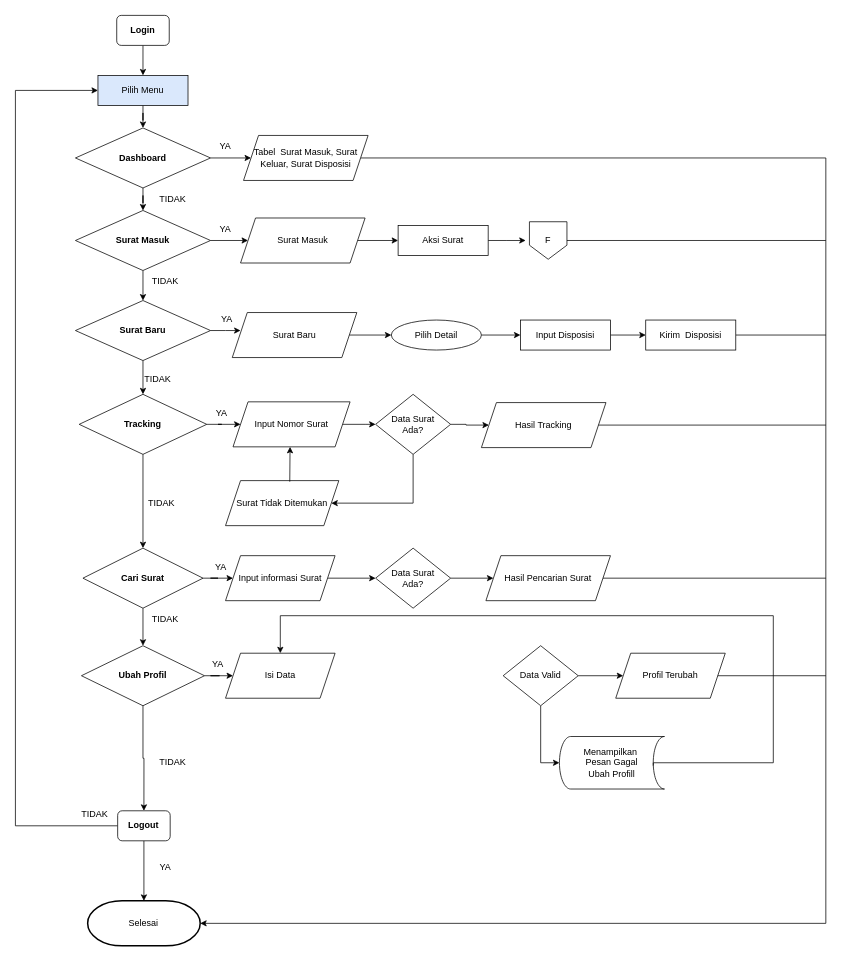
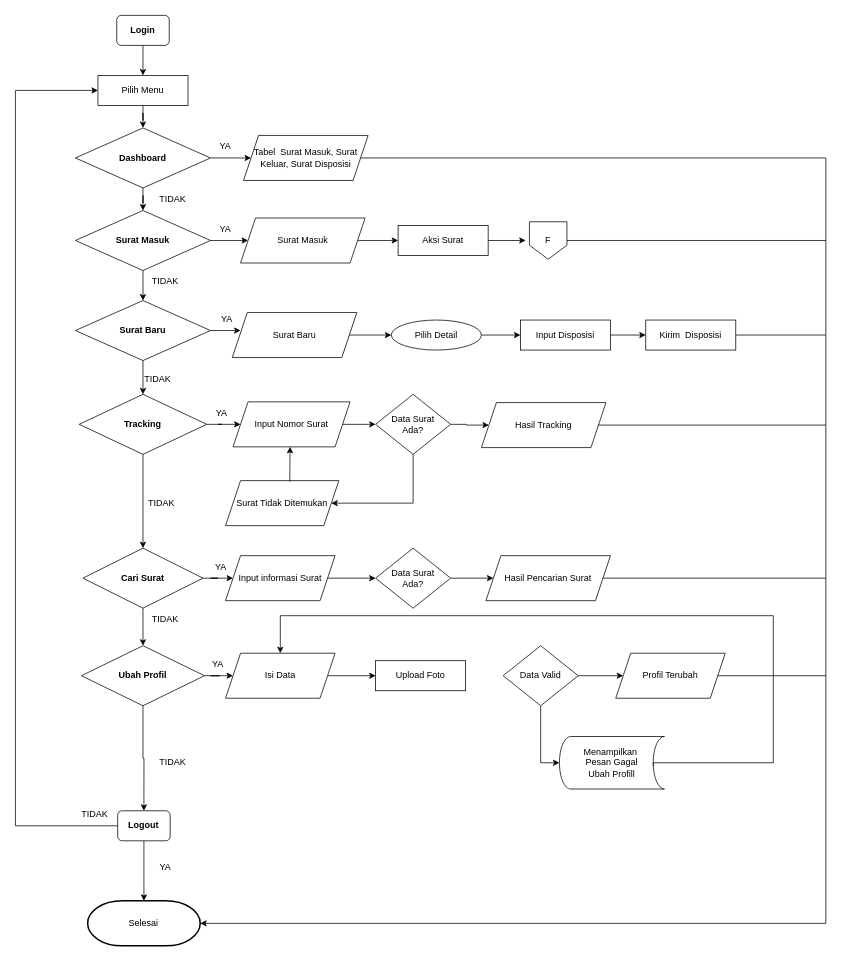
(143, 90) -> (143, 90)
none -> (348, 675)
none -> (420, 675)
